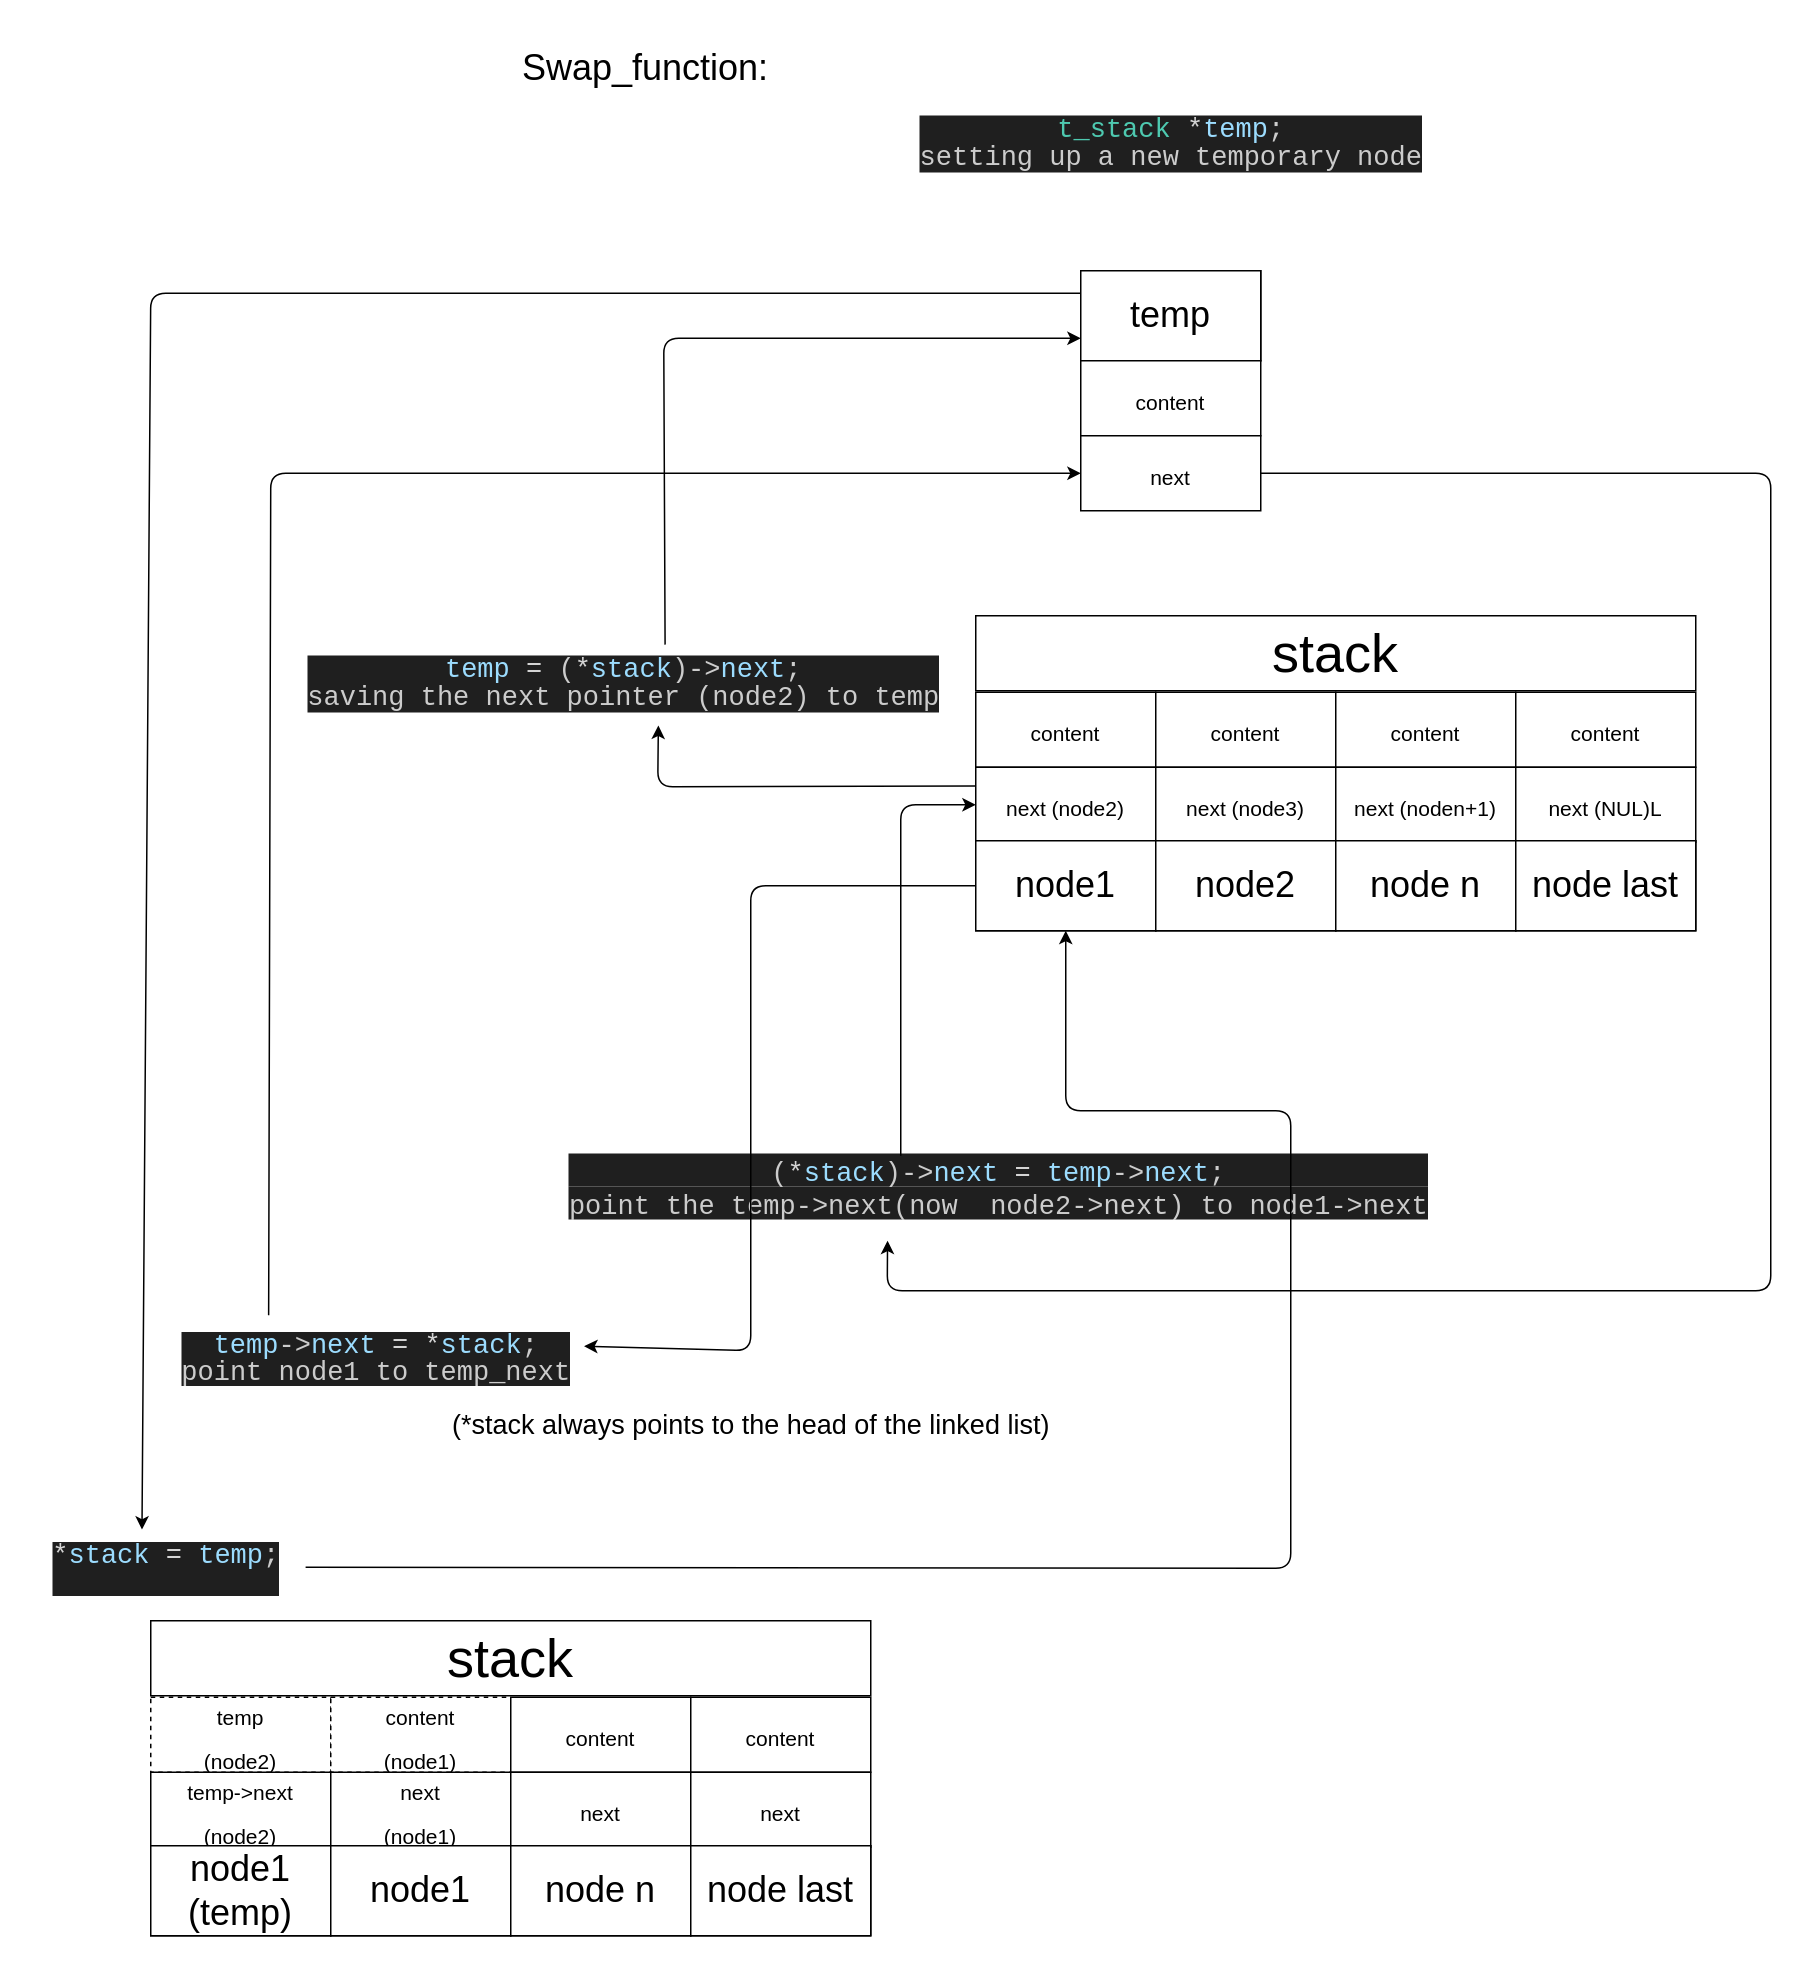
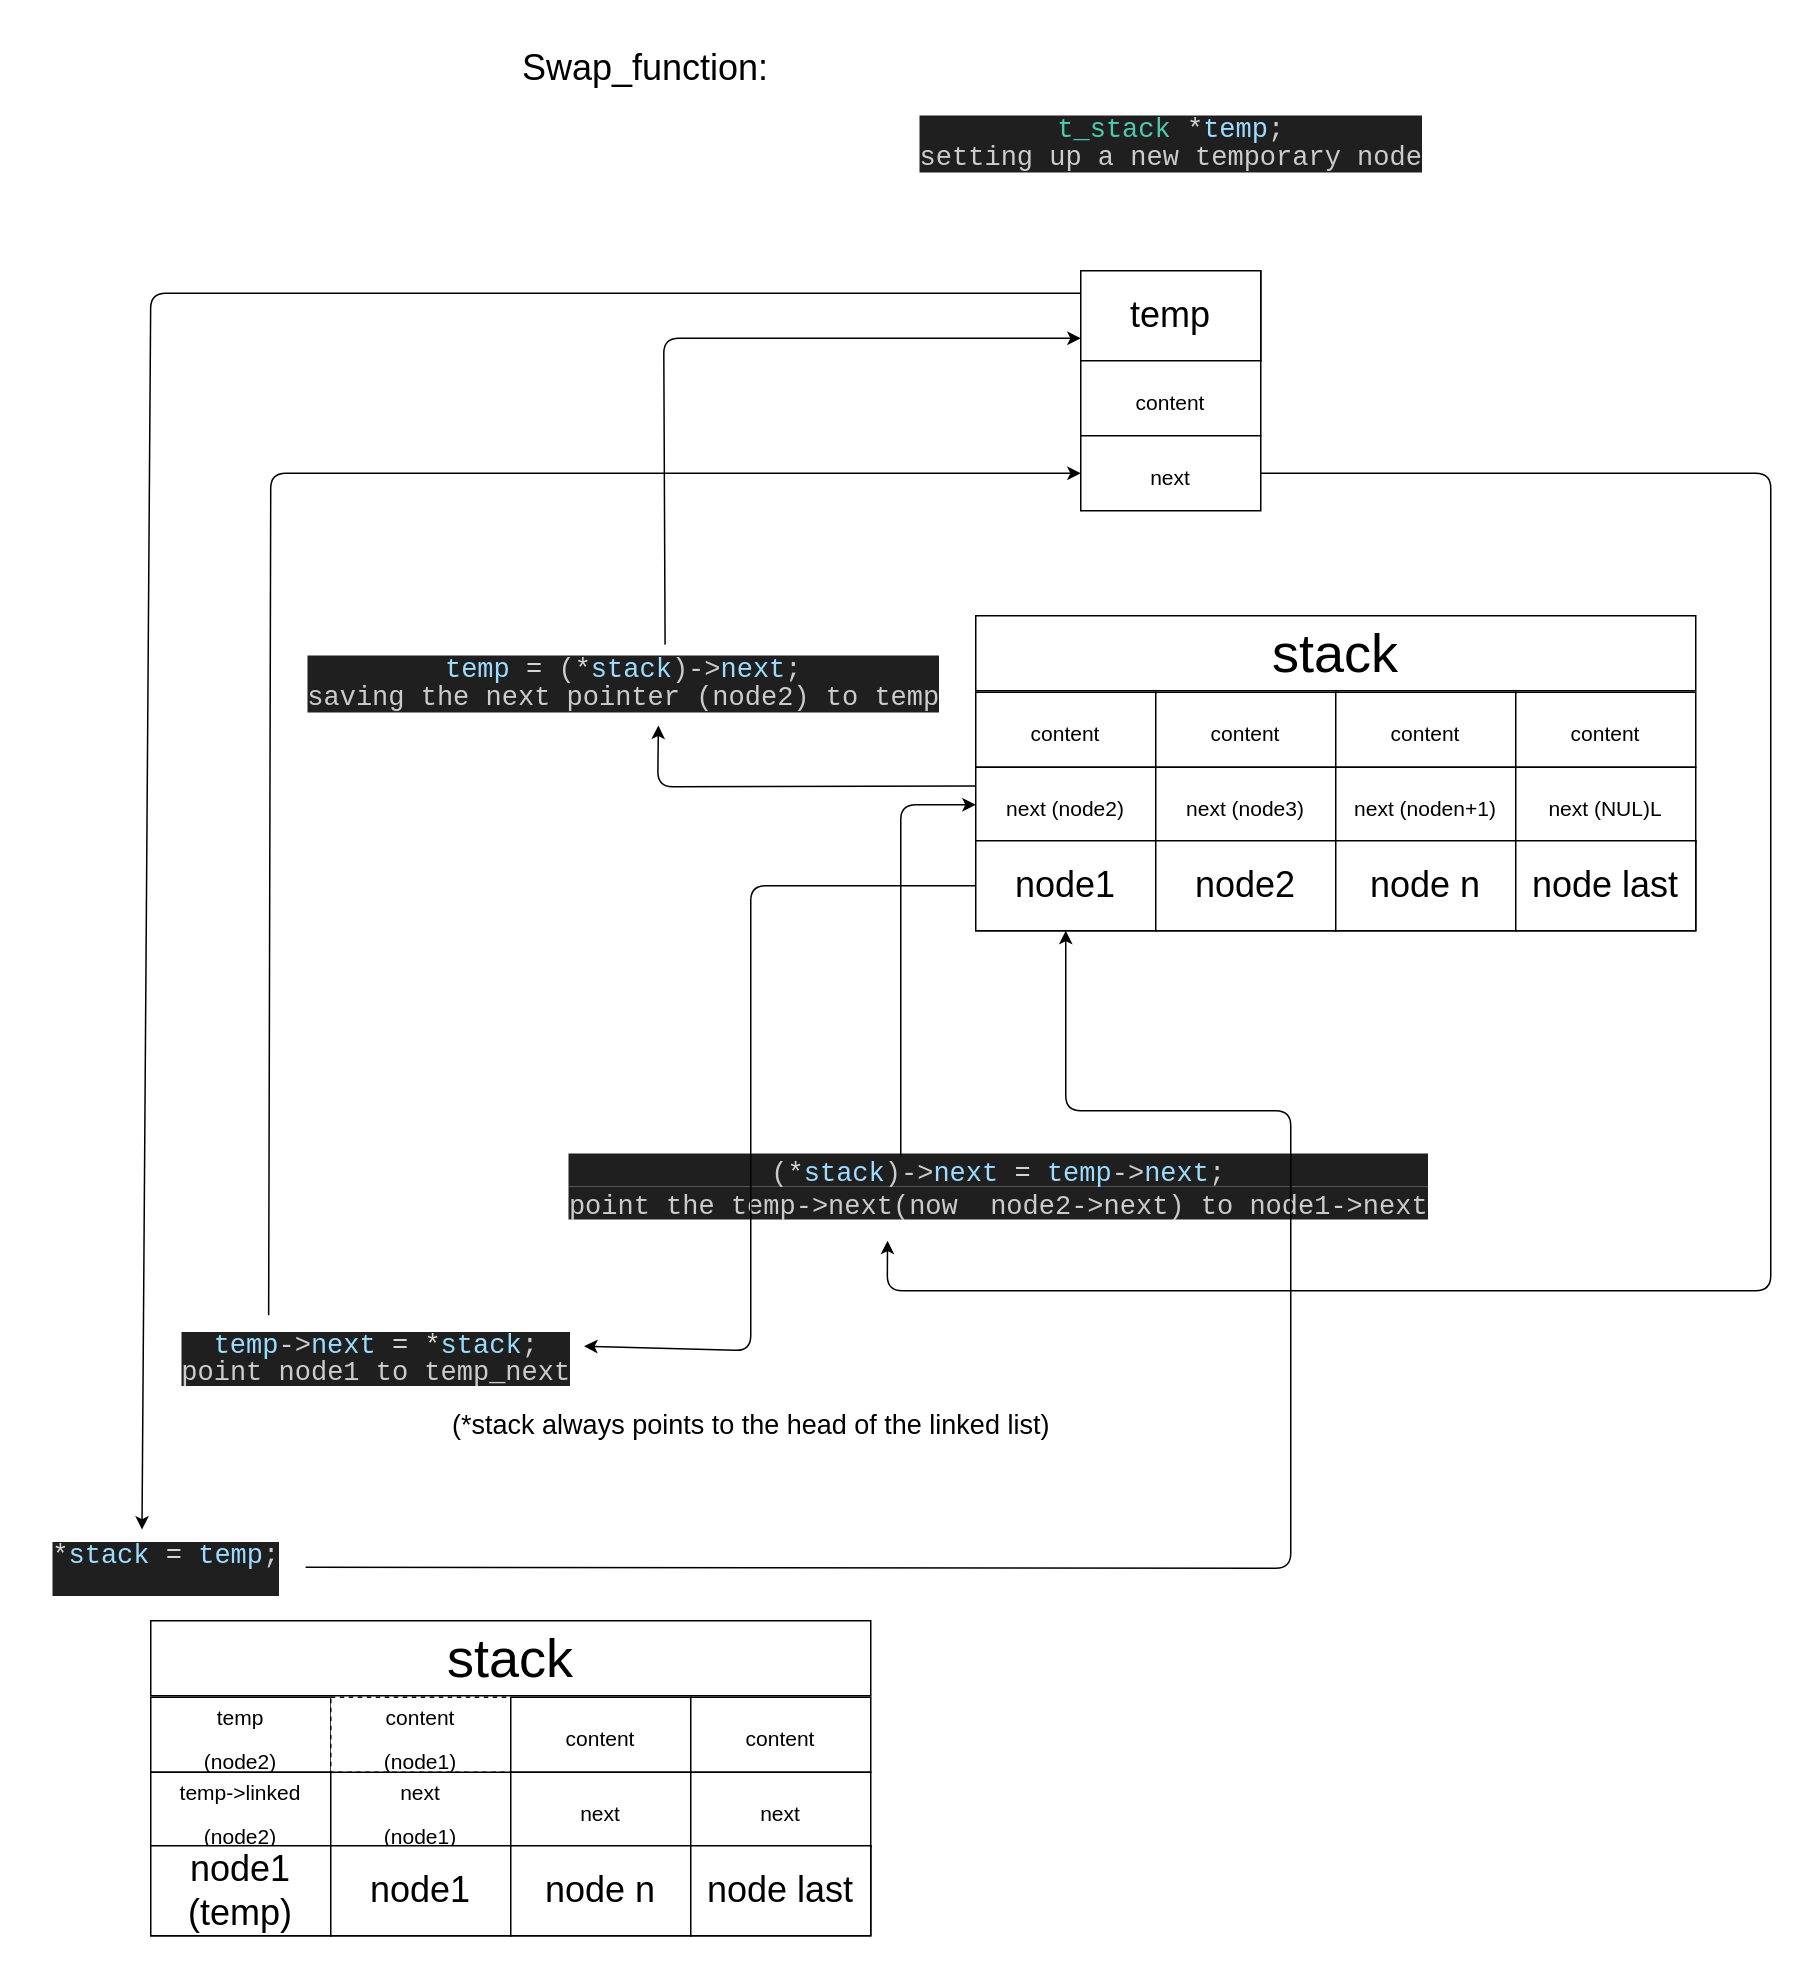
(241, 1735) -> (241, 1735)
(241, 1810) -> (241, 1810)
